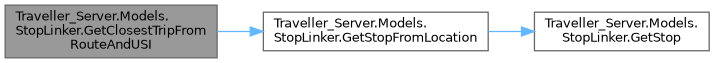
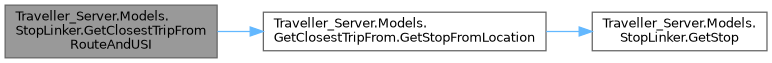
(376, 31) -> (405, 31)
